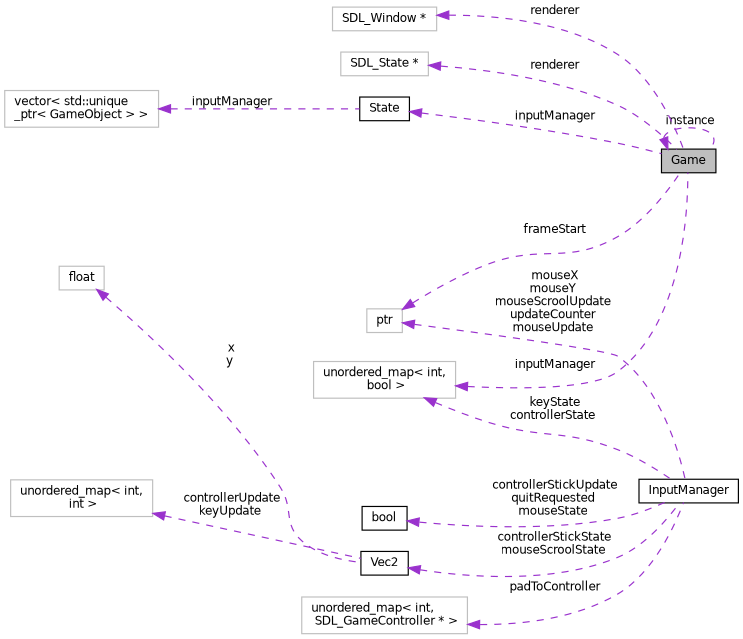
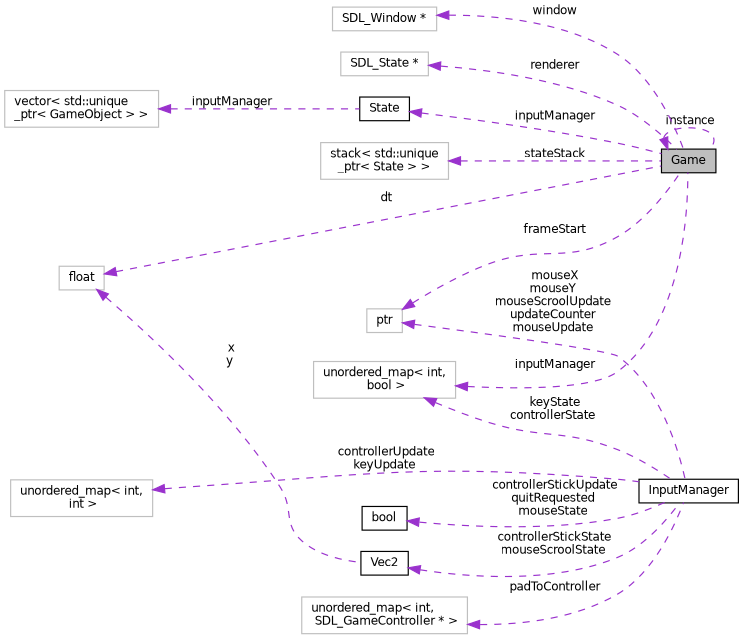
(553, 11) -> (553, 11)
none -> (385, 161)
none -> (389, 219)
(263, 537) -> (402, 472)
